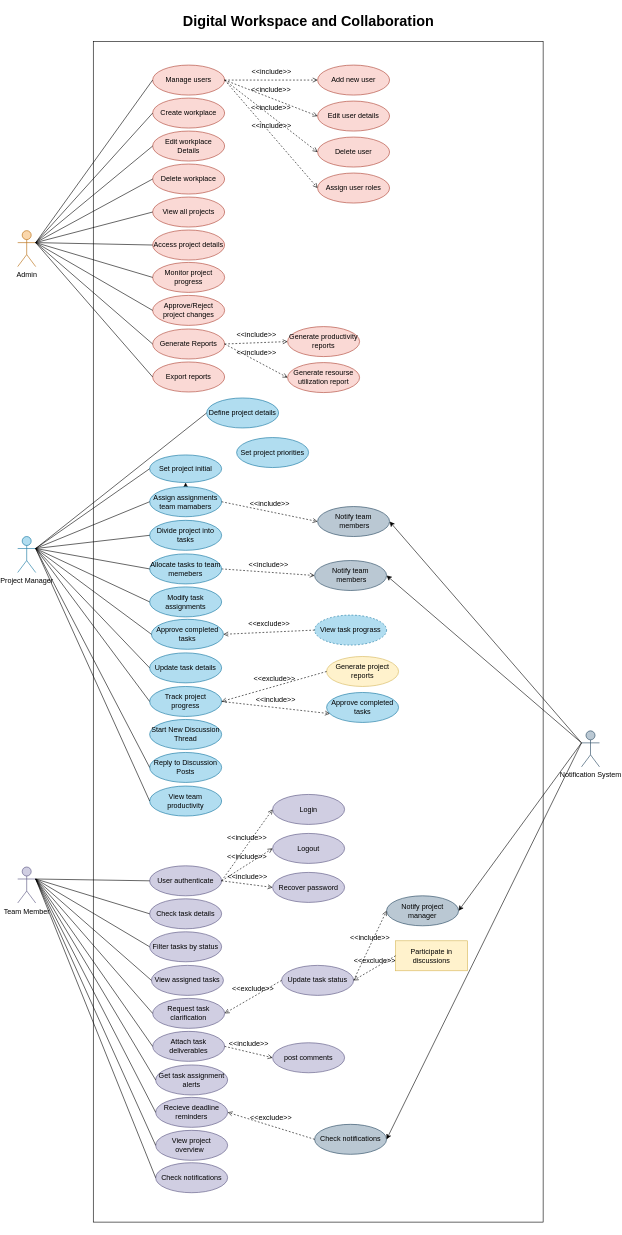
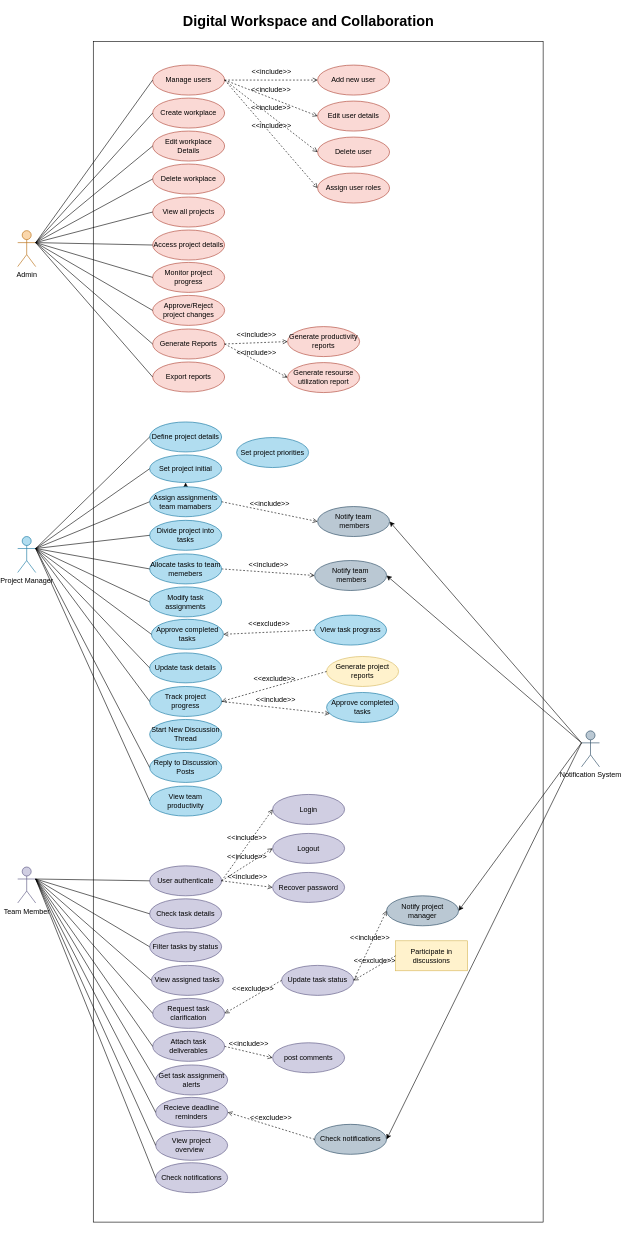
(243, 413) -> (186, 437)
(351, 630) -> (351, 630)
